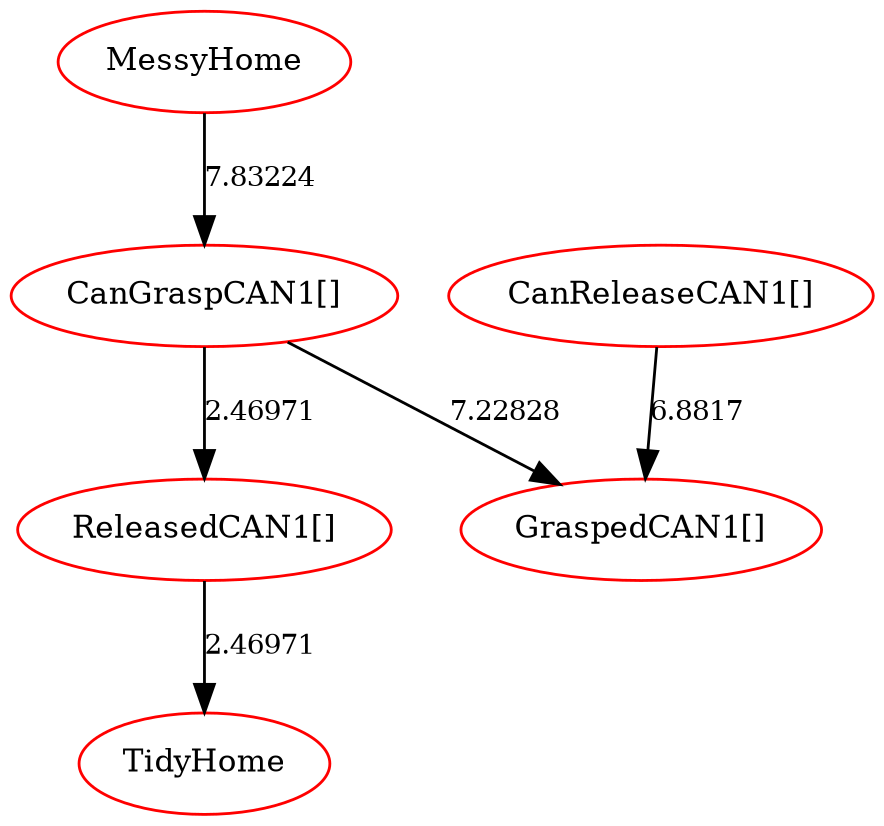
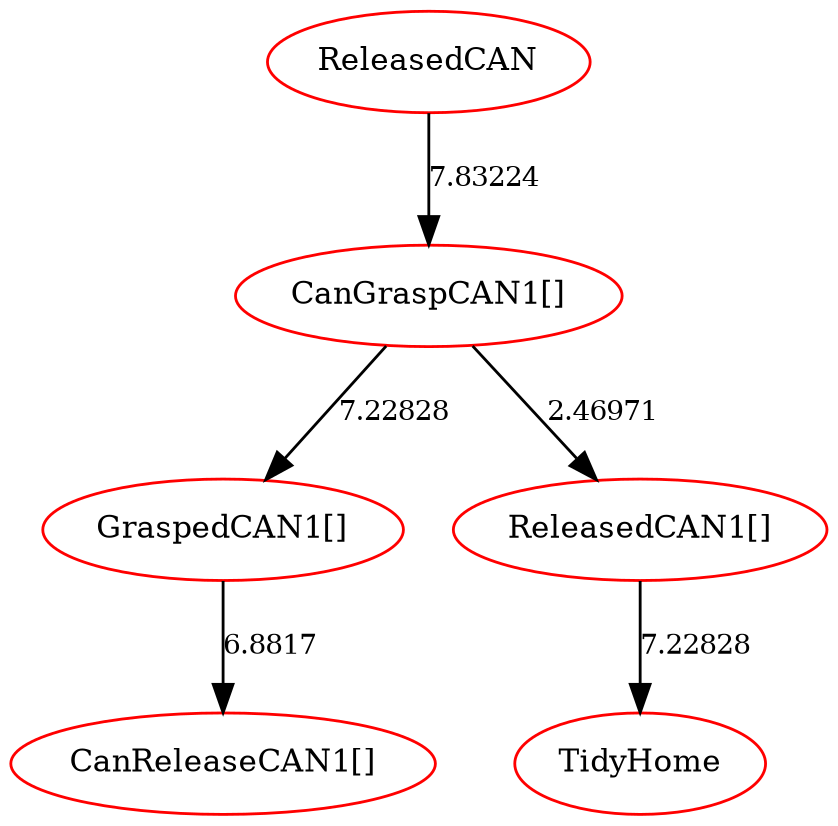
(204, 62) -> (429, 62)
(652, 399) -> (223, 633)
(261, 647) -> (697, 647)
